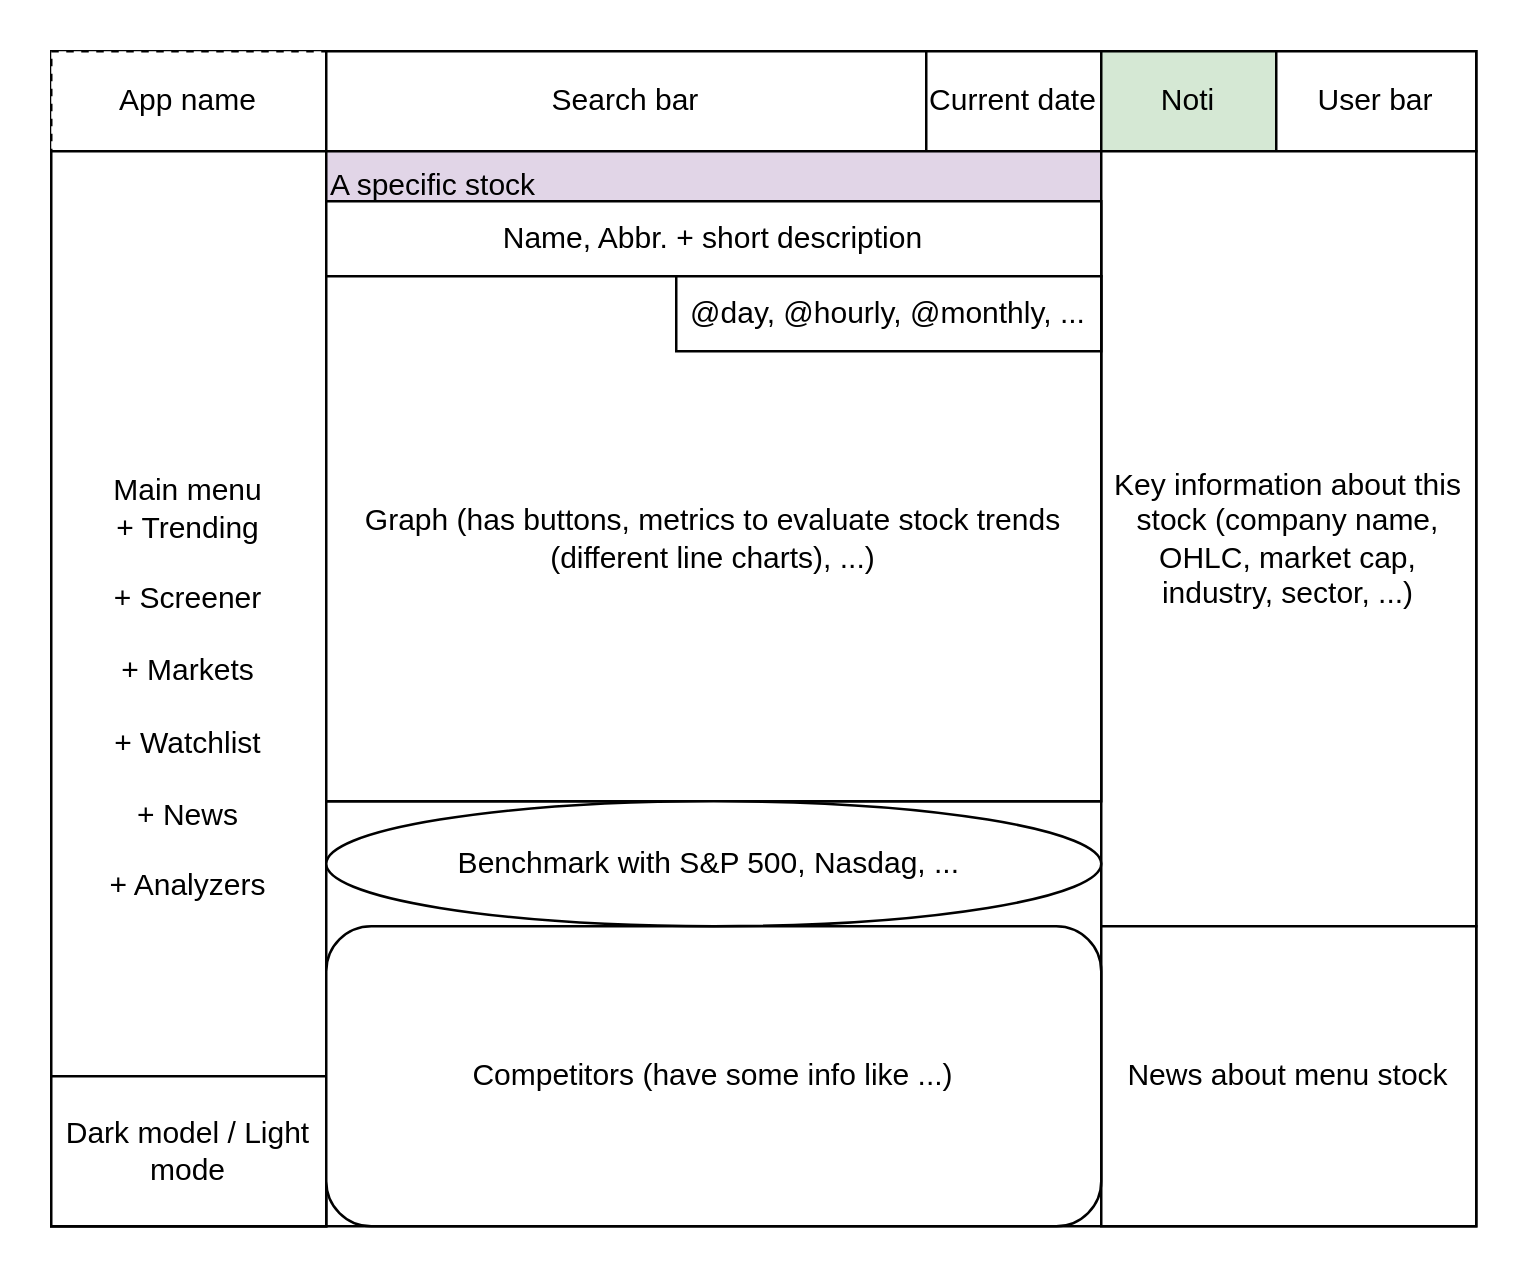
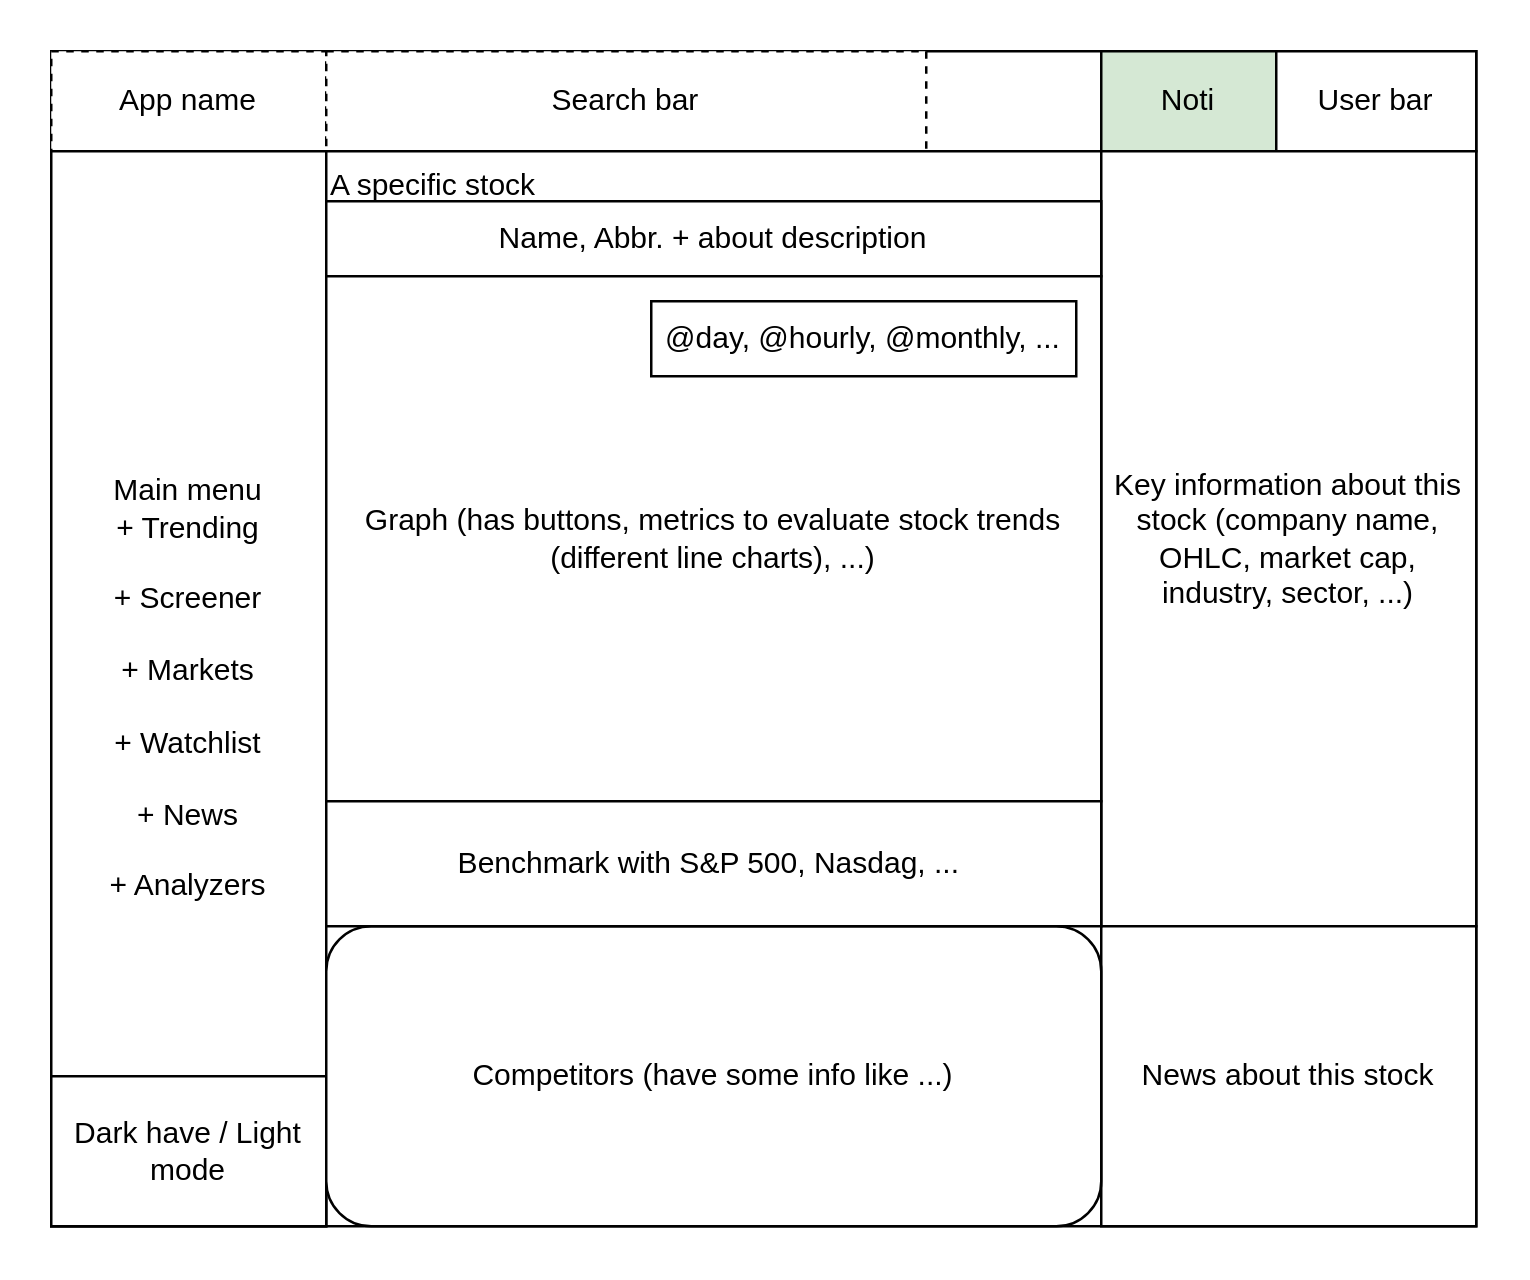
(626, 101) -> (626, 101)
(1014, 101) -> none
(450, 187) -> (450, 187)
(714, 239) -> (714, 239)
(889, 314) -> (864, 339)
(714, 864) -> (714, 864)
(1289, 1076) -> (1289, 1076)
(189, 1151) -> (189, 1151)
